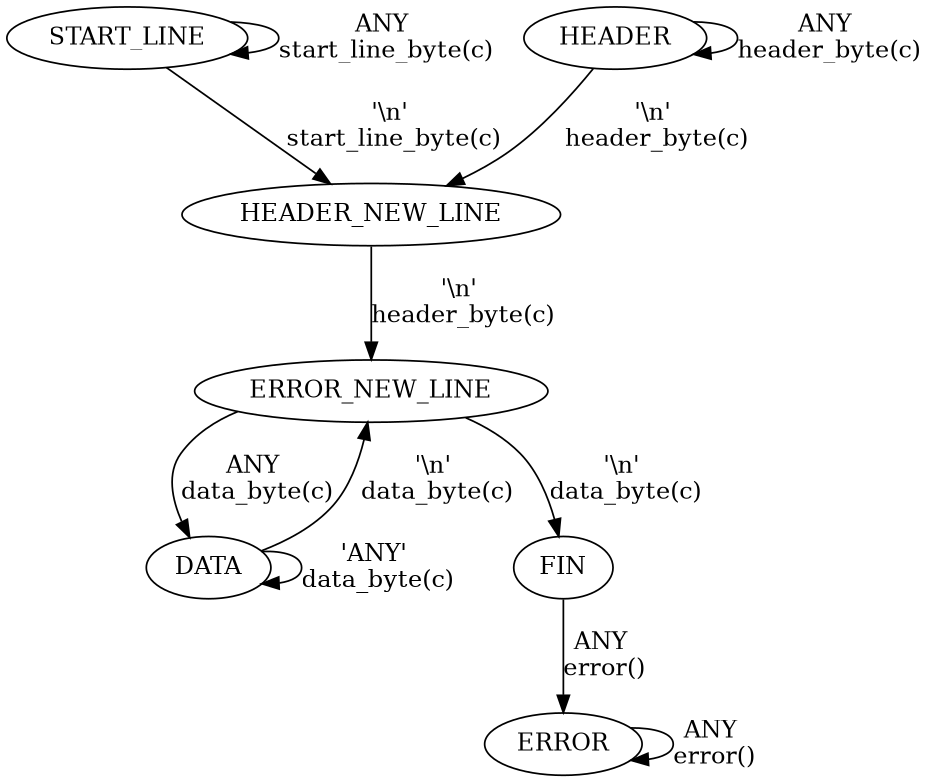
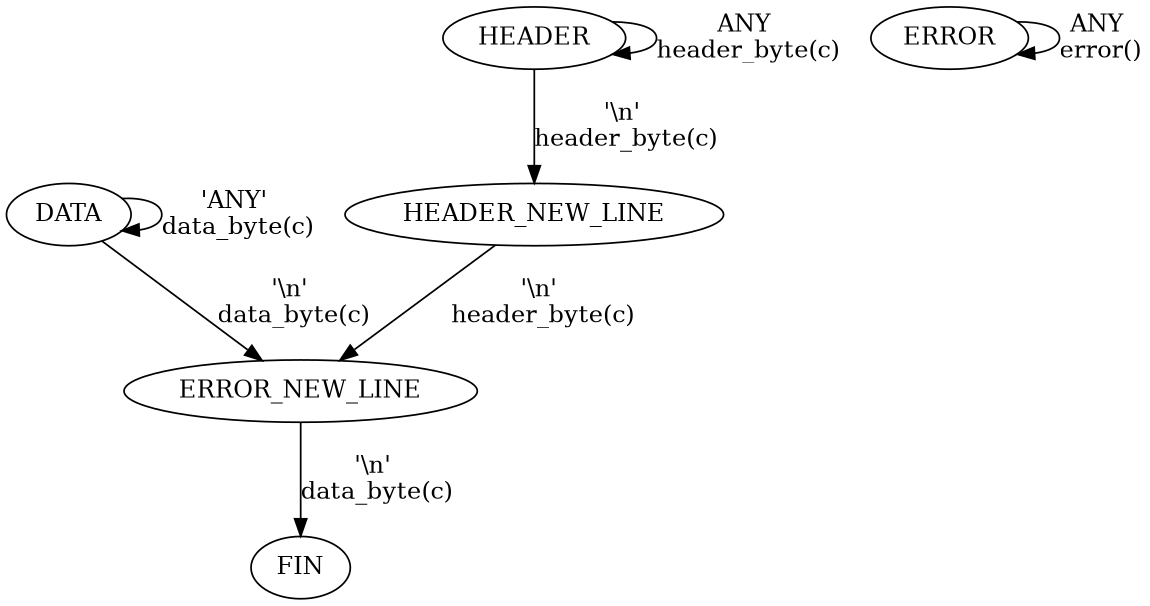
(127, 38) -> none
(181, 453) -> none
(563, 647) -> none
